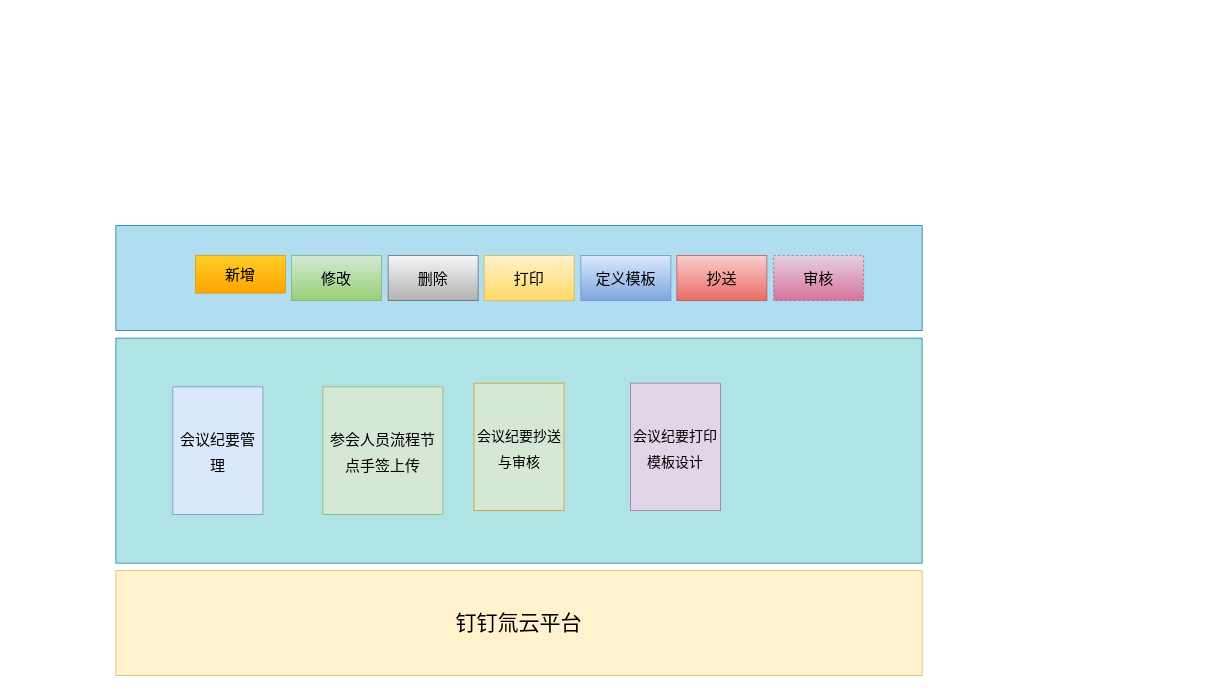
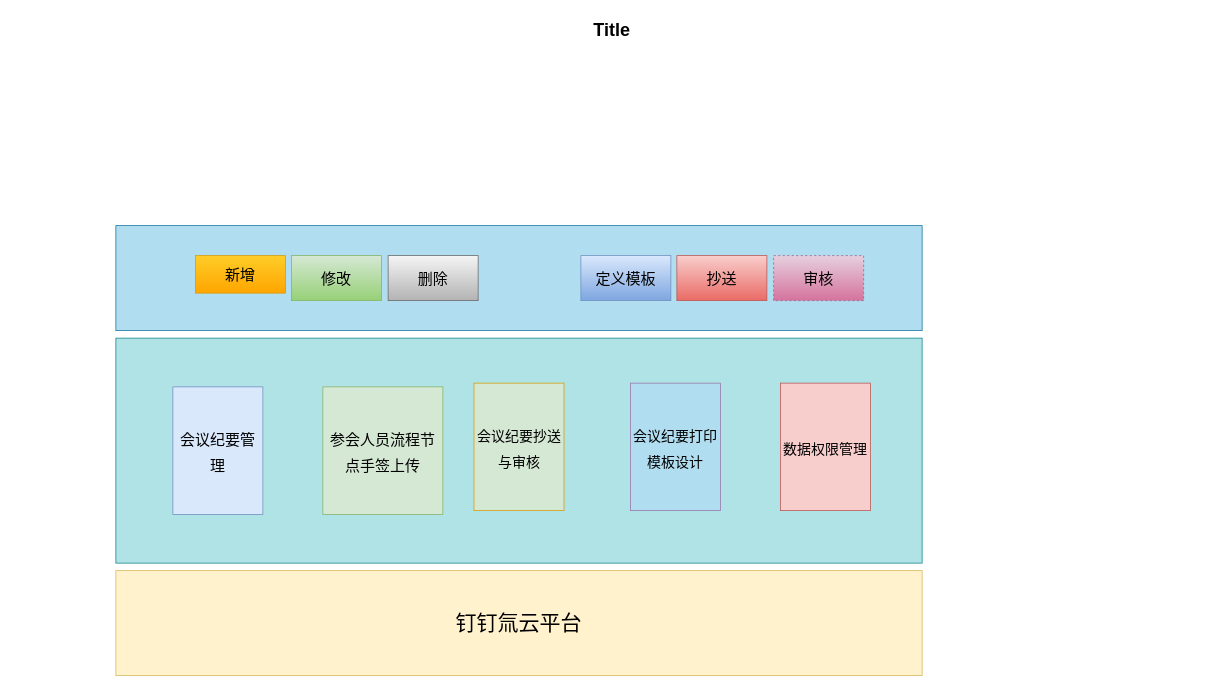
none -> (612, 30)
(529, 278) -> none
(675, 447) -> (675, 447)
none -> (825, 447)
